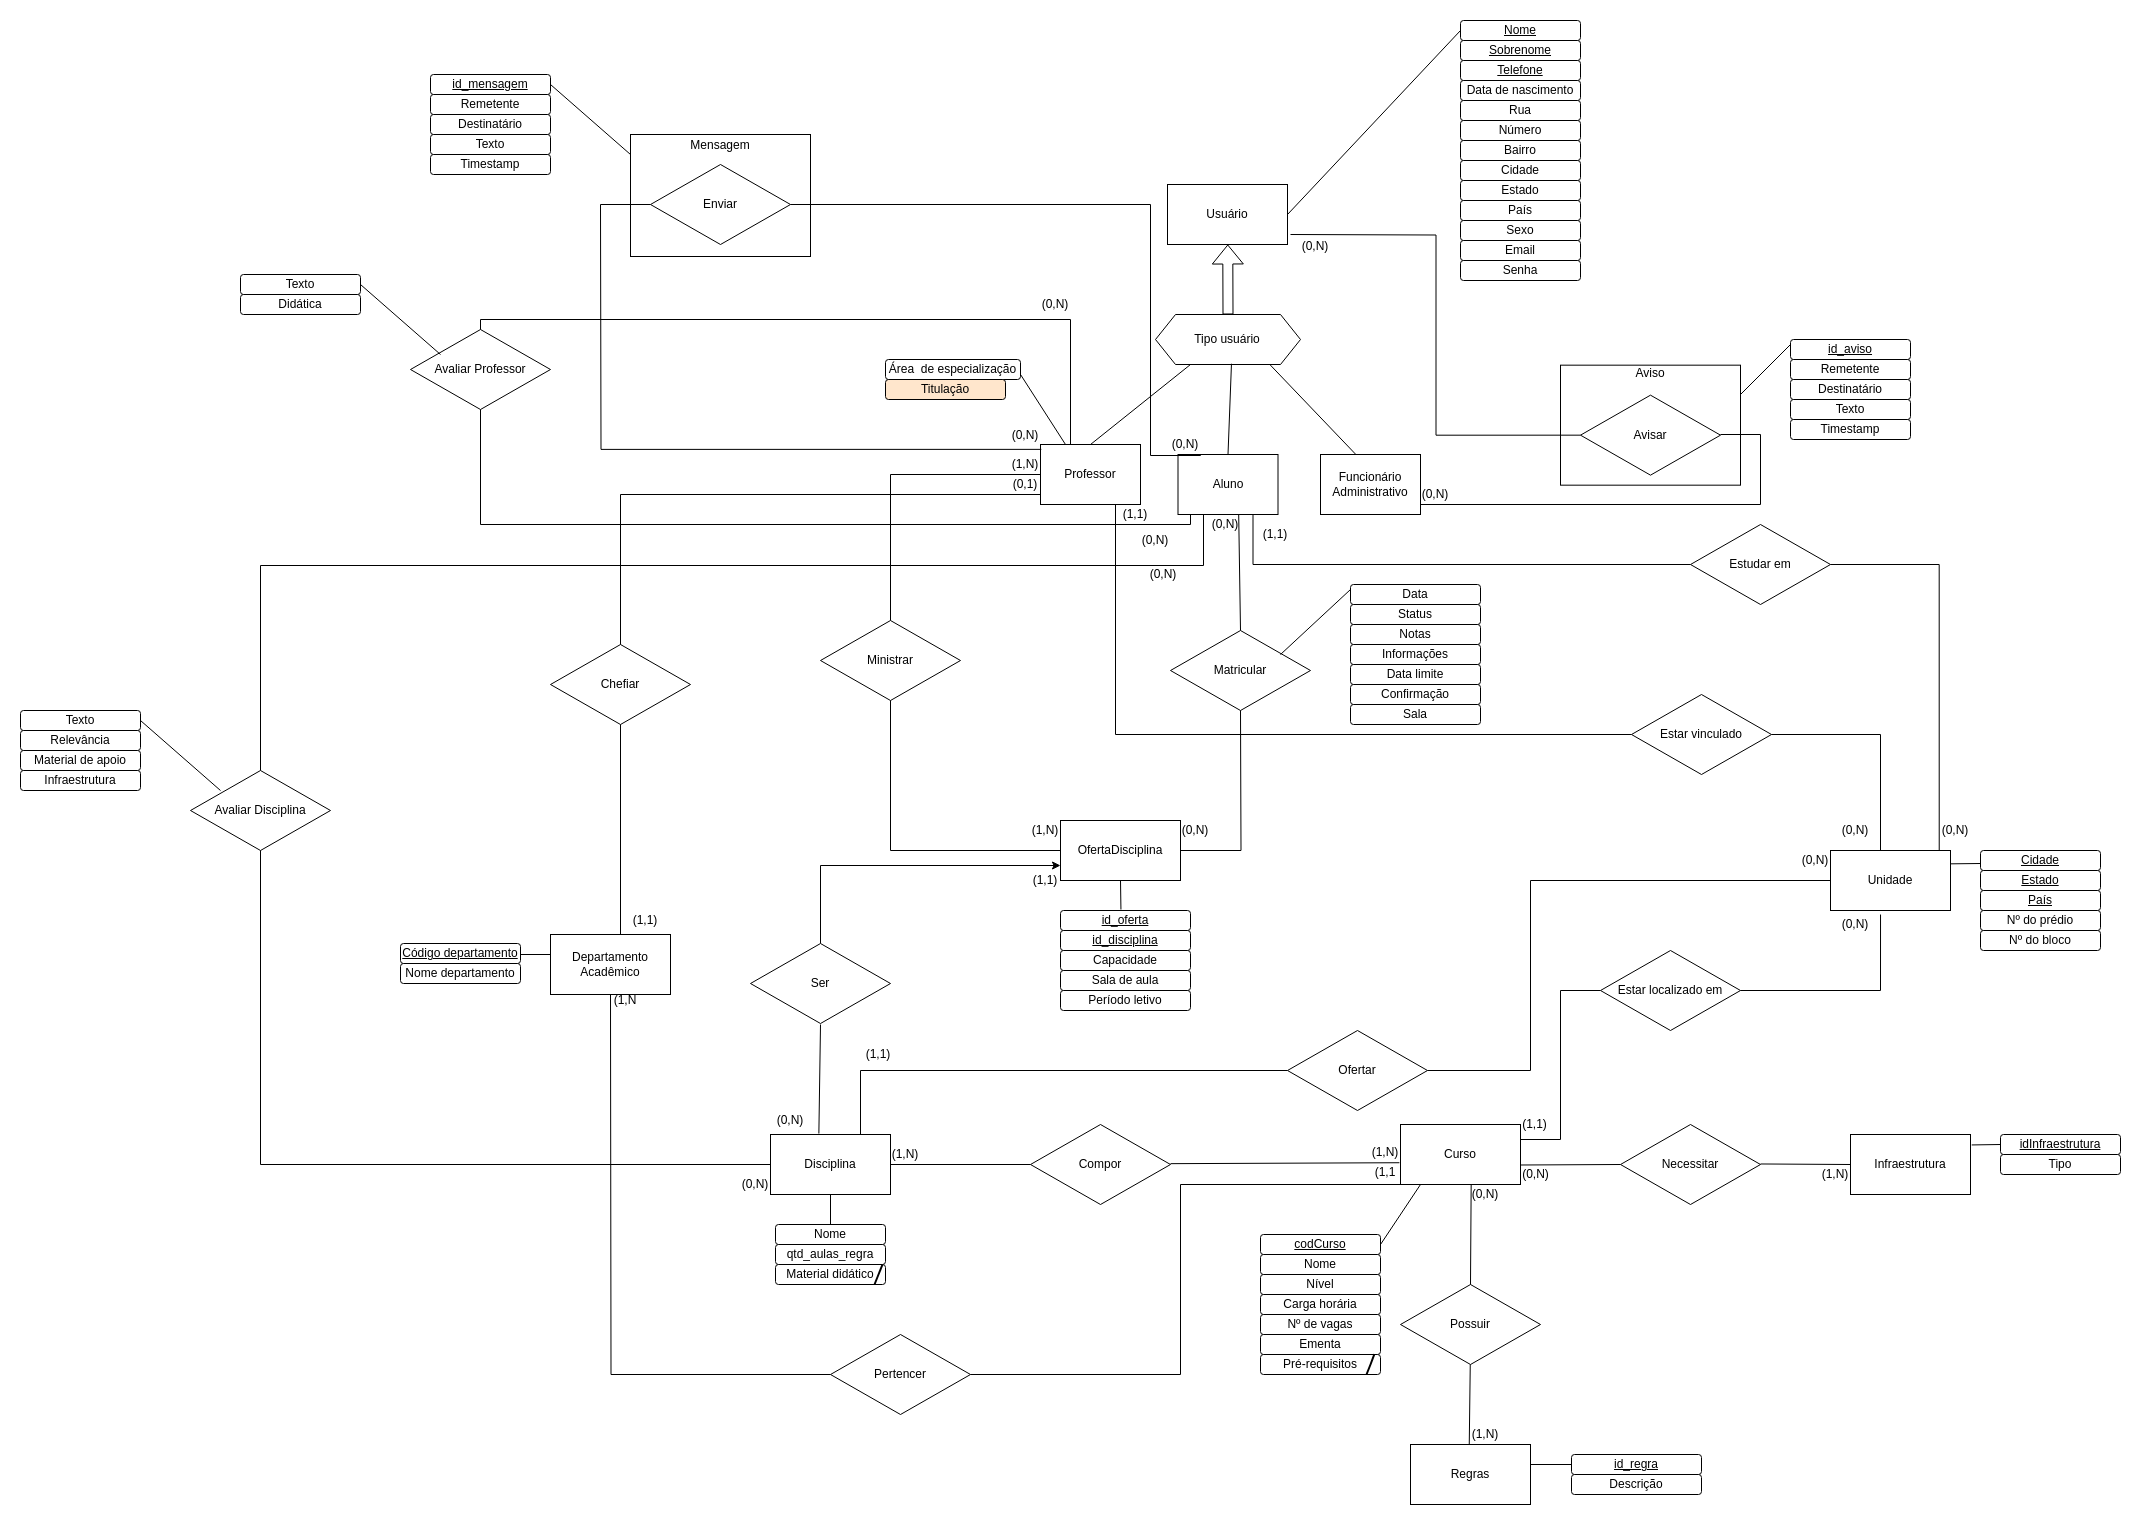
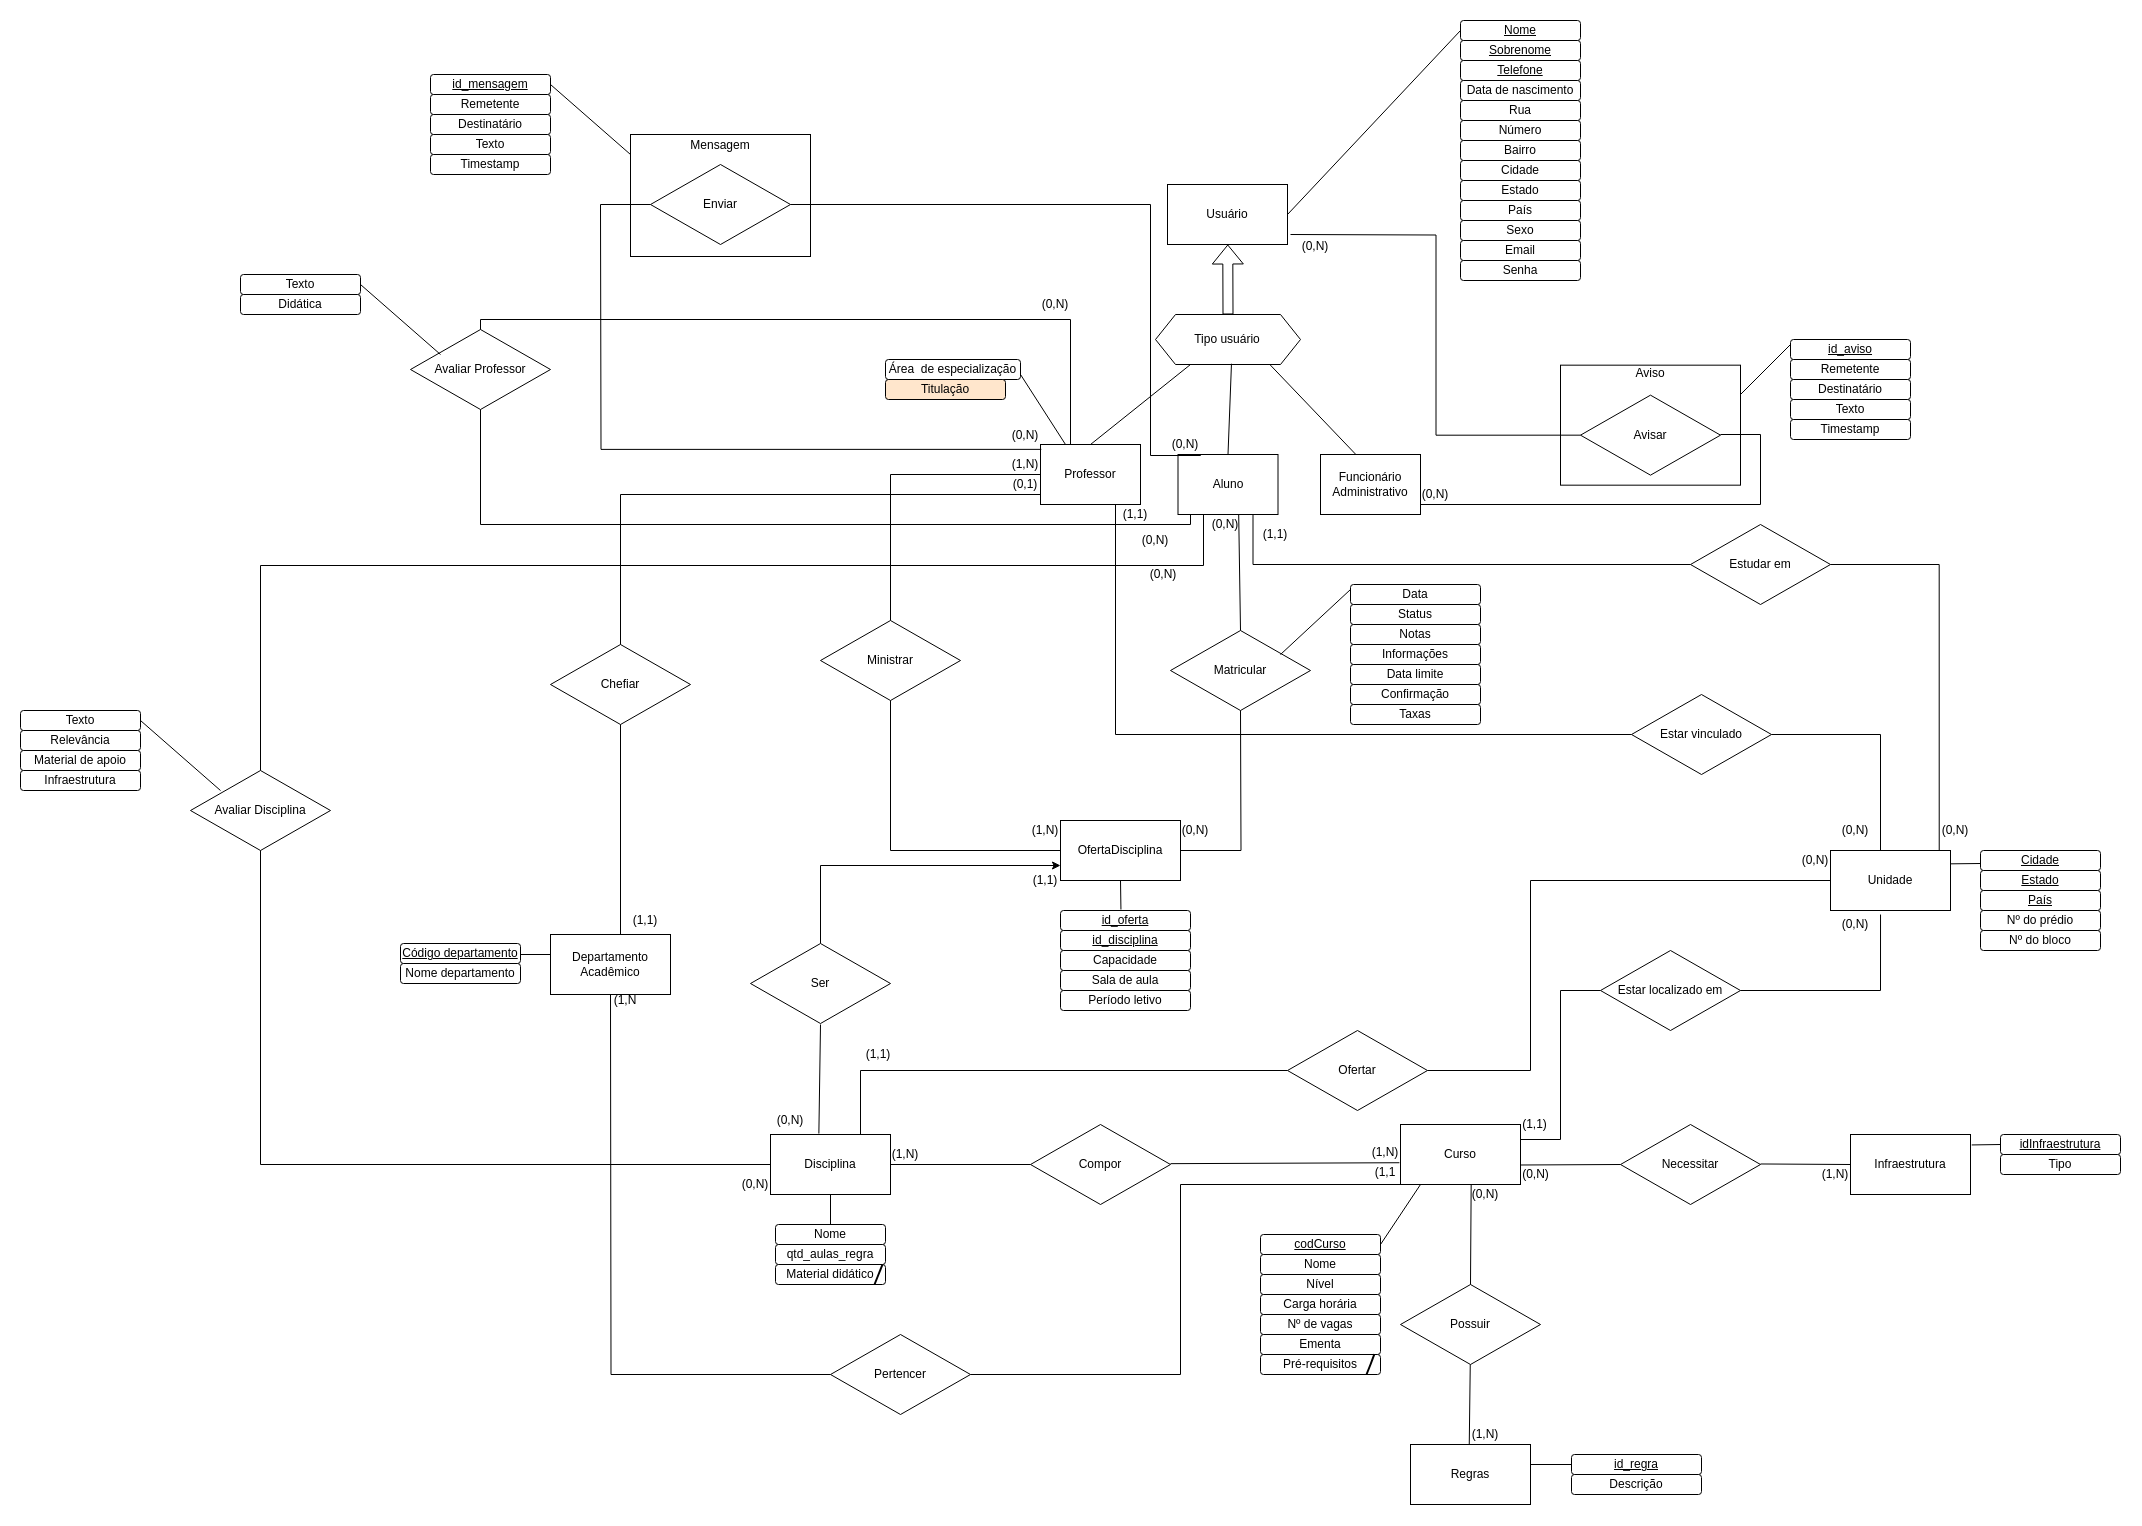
(1416, 715) -> (1416, 715)
